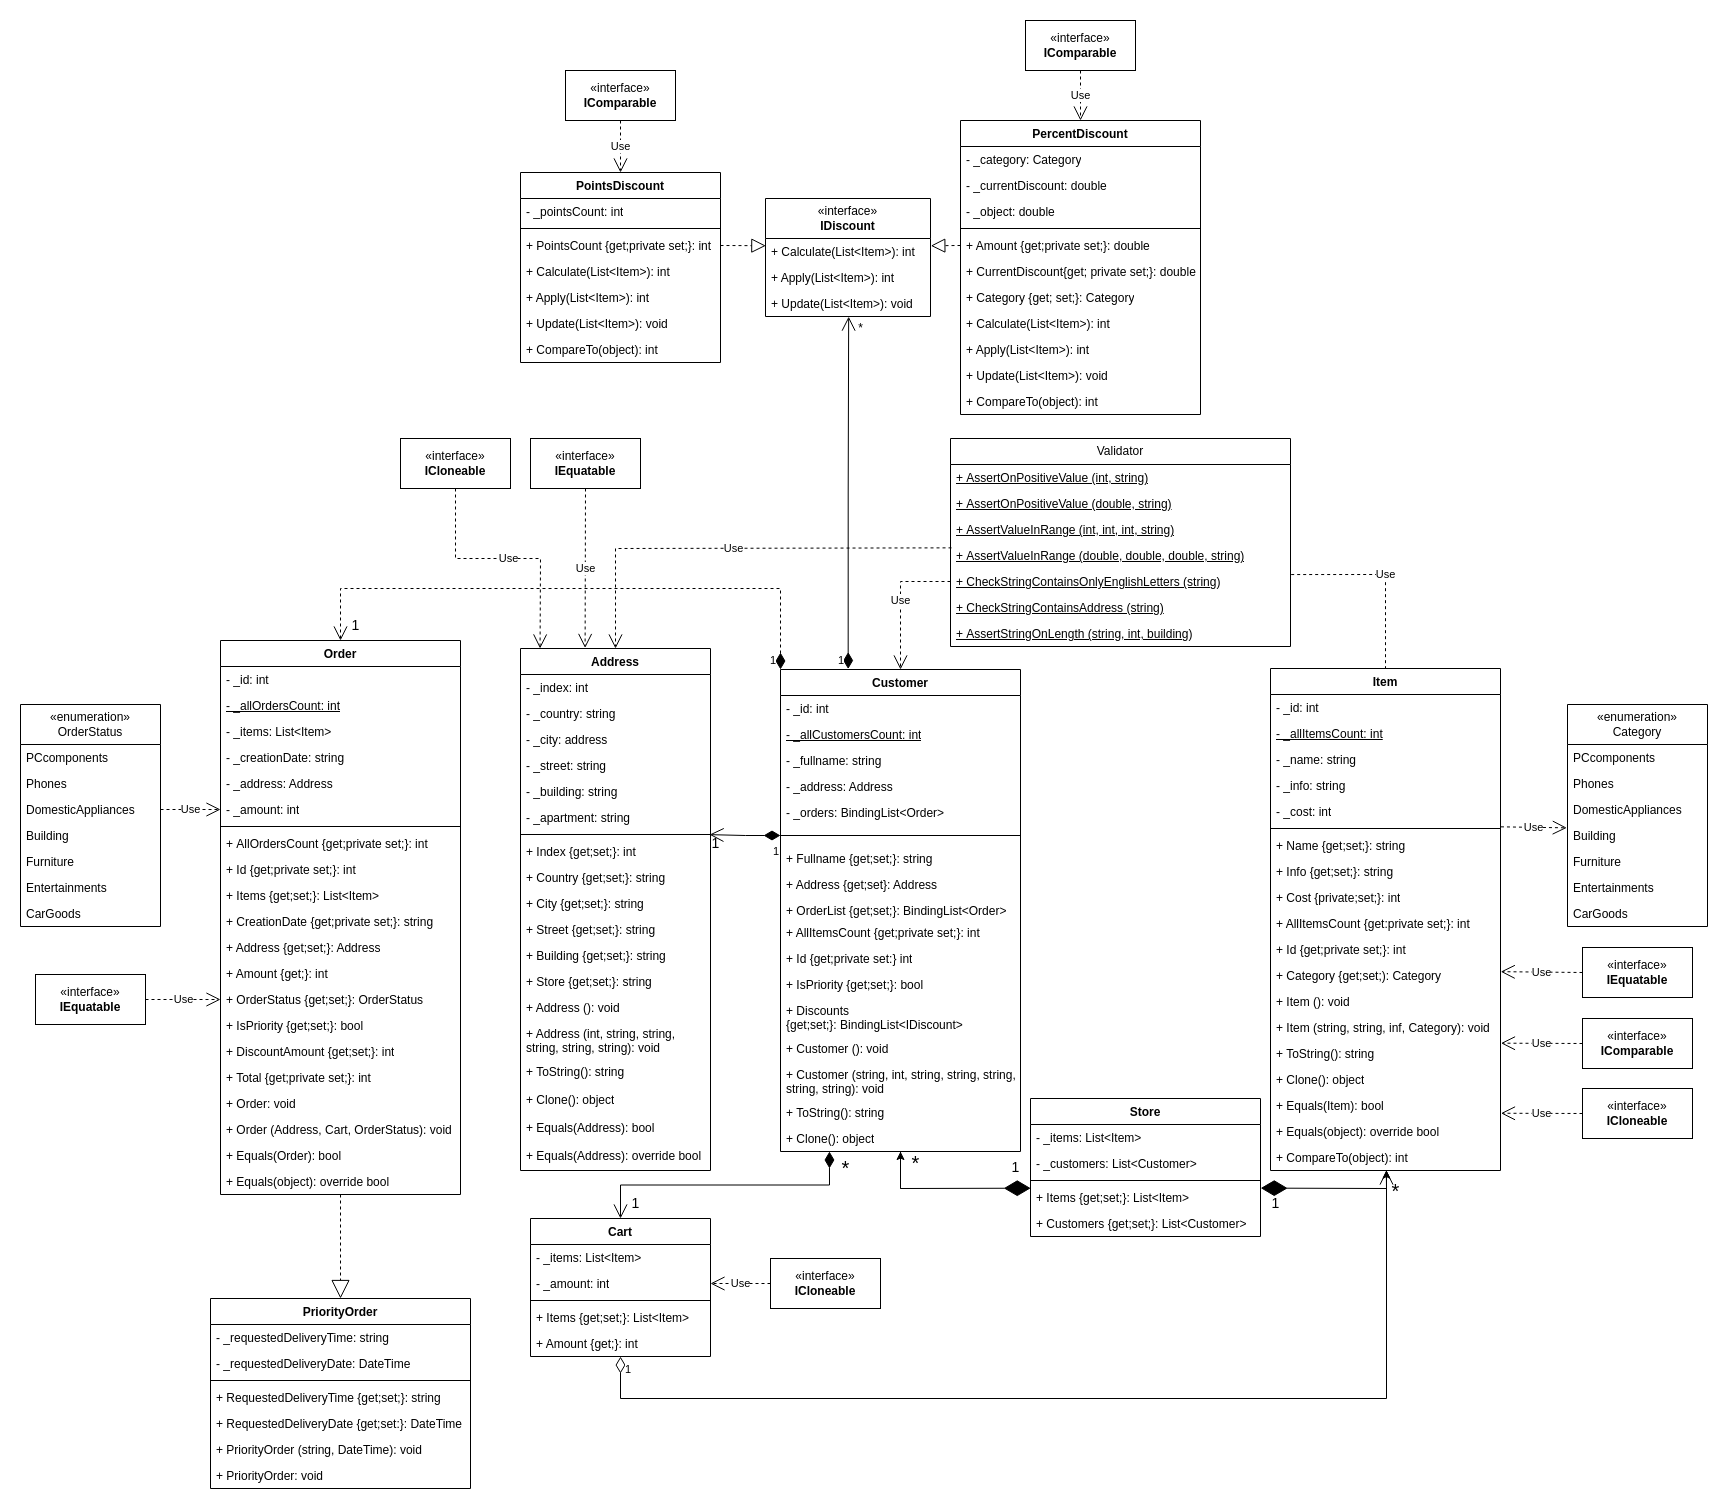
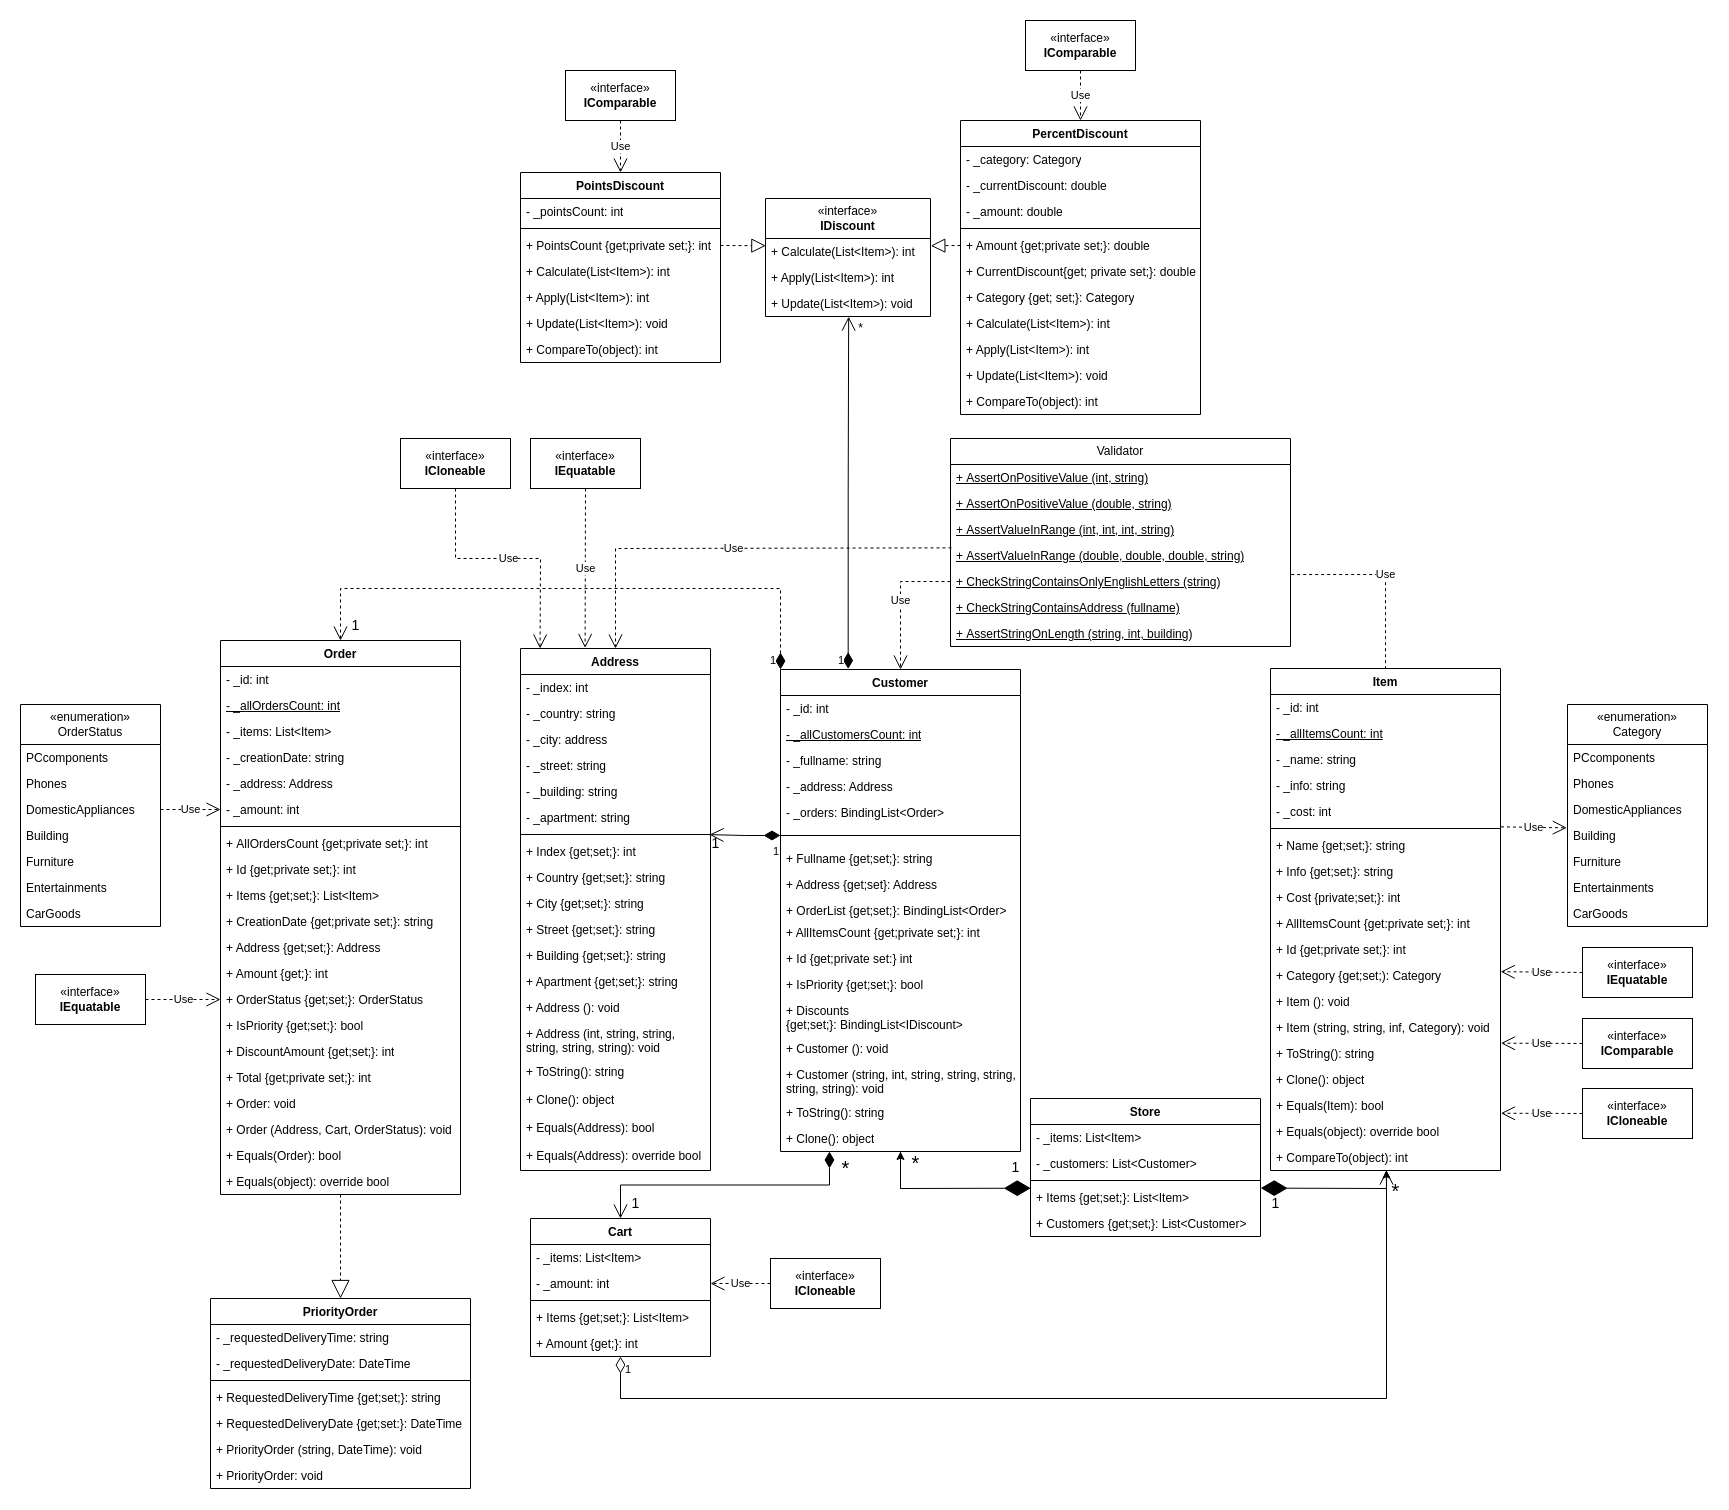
(1017, 213) -> (1017, 213)
(1075, 609) -> (1080, 609)
(603, 983) -> (616, 983)
